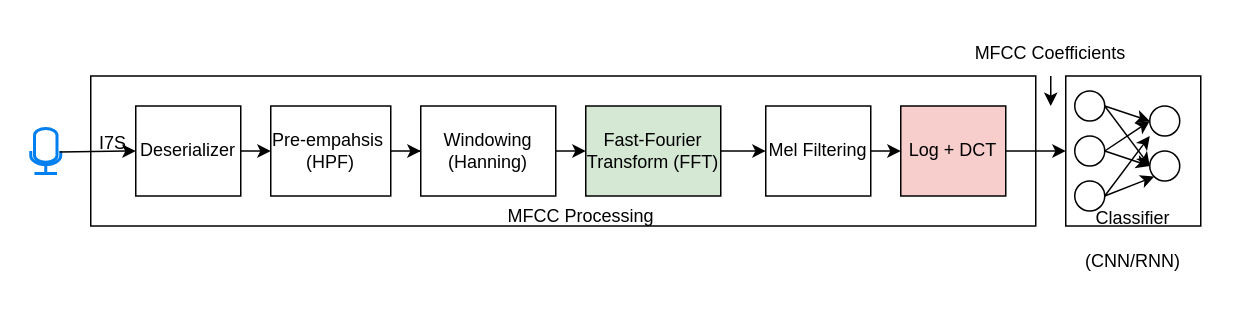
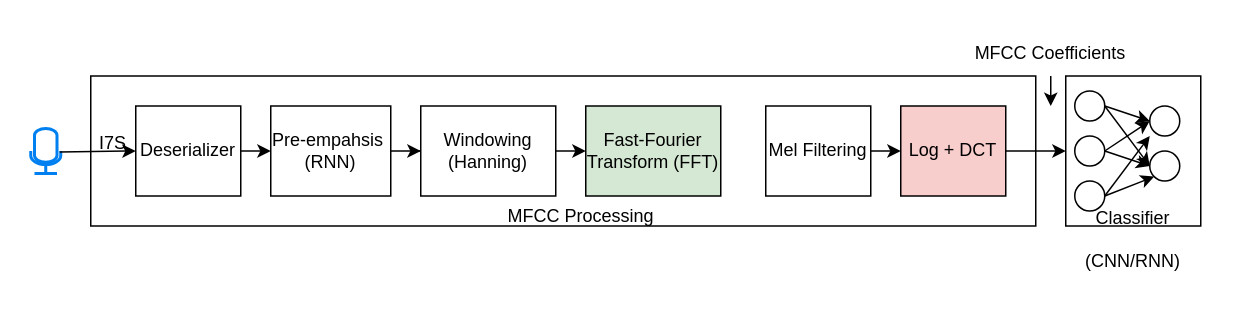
(331, 151) -> (331, 151)
(738, 151) -> none
